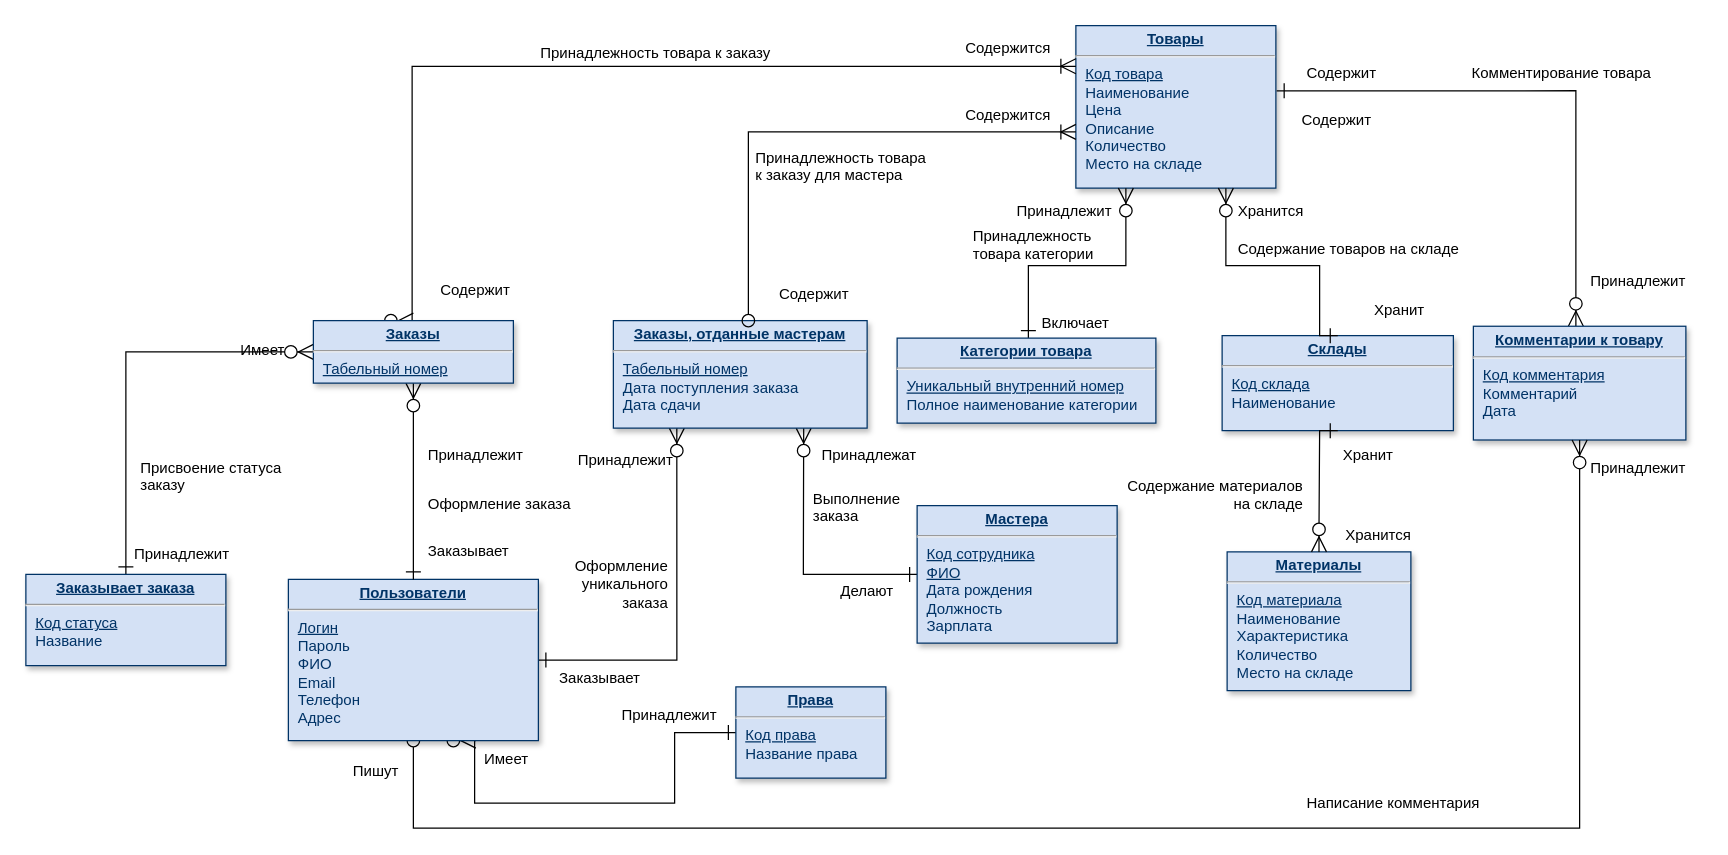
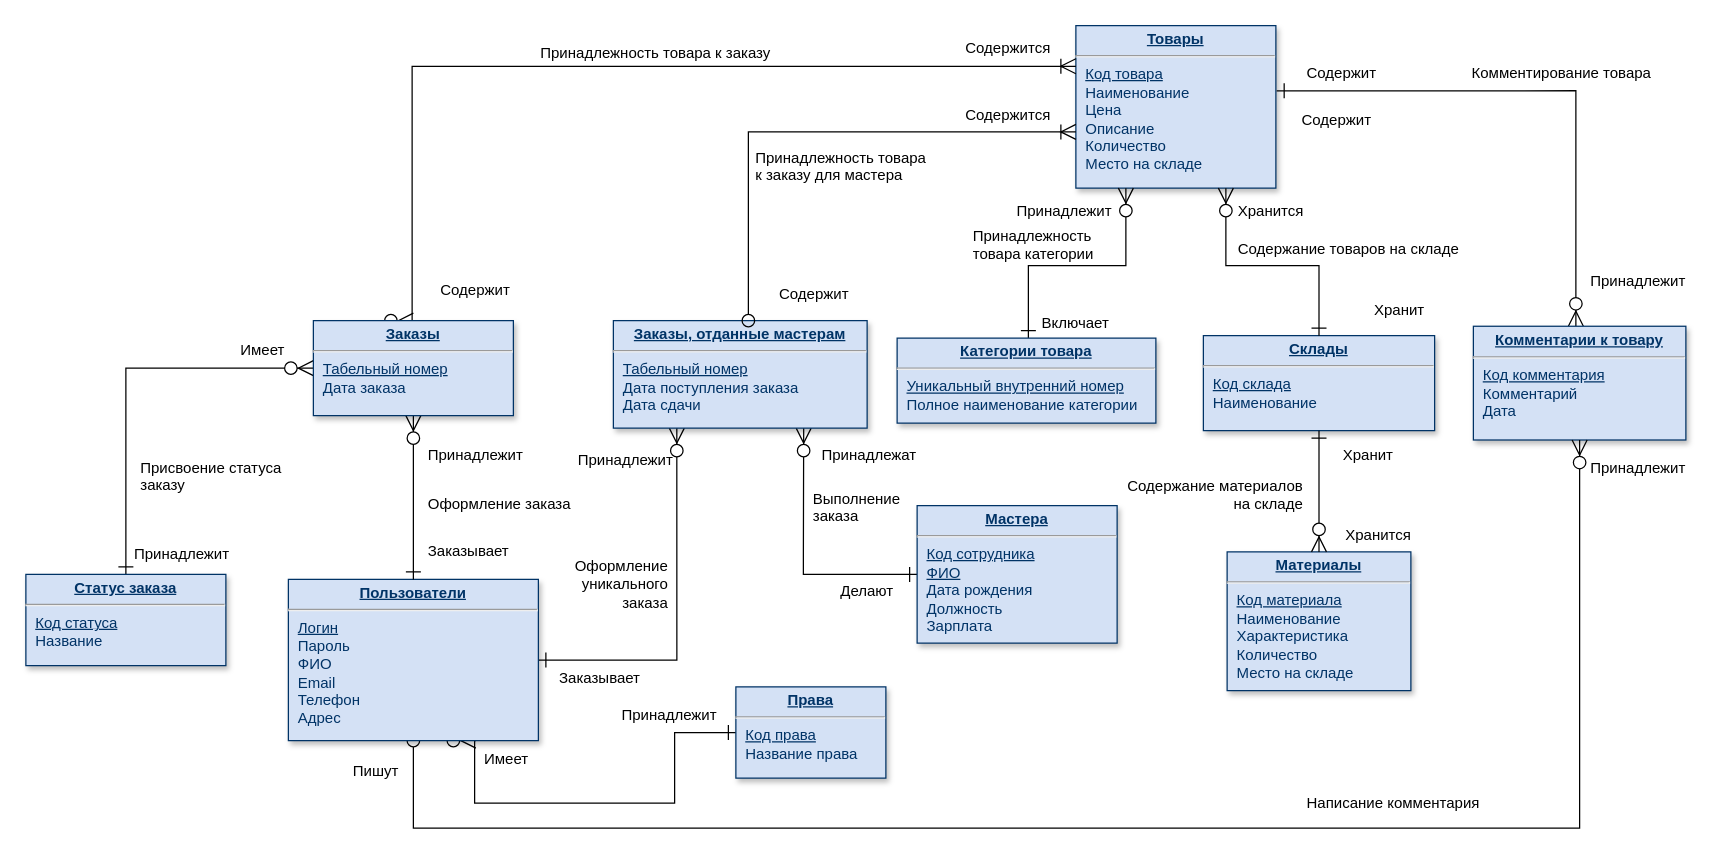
(413, 352) -> (413, 368)
(1338, 383) -> (1319, 383)
(95, 601) -> (78, 601)
